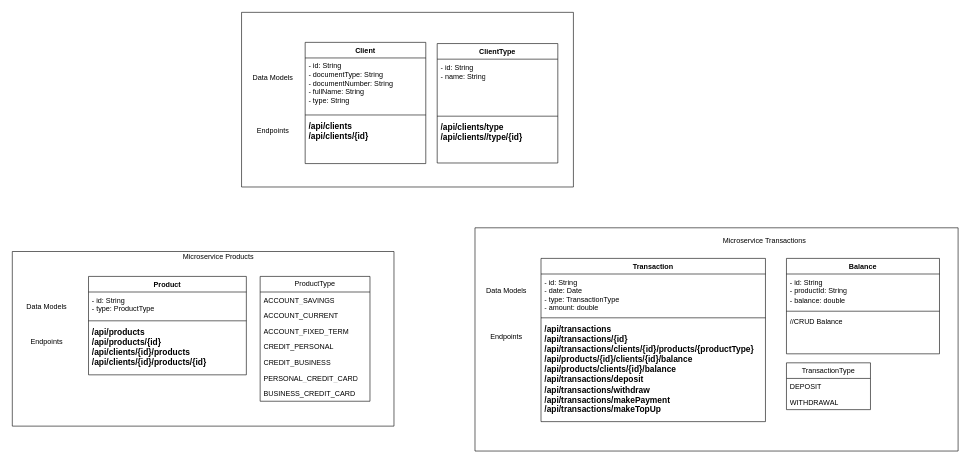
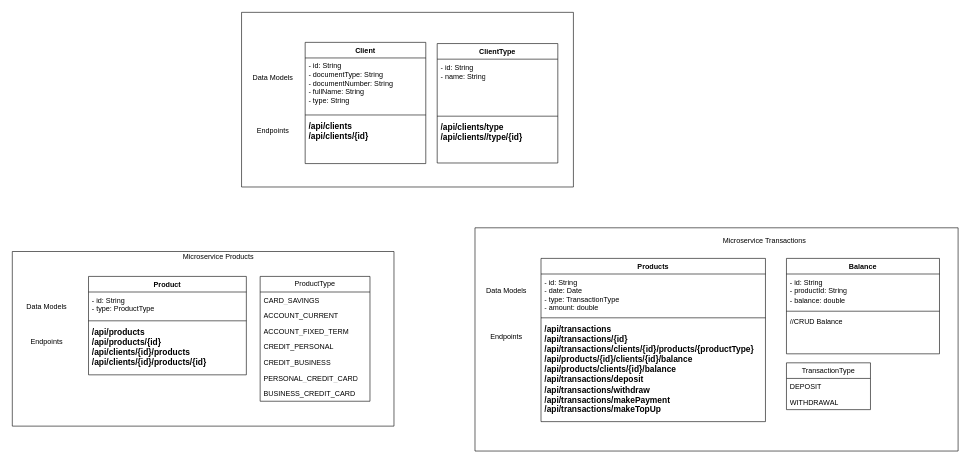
(653, 267) -> (653, 267)
(294, 300) -> (288, 300)
